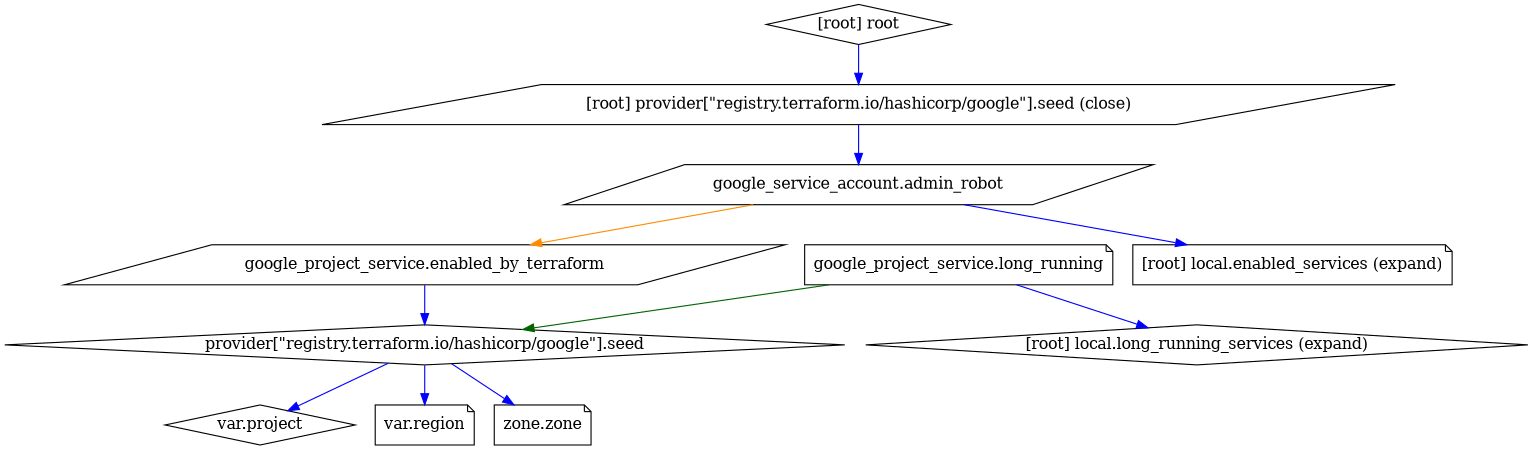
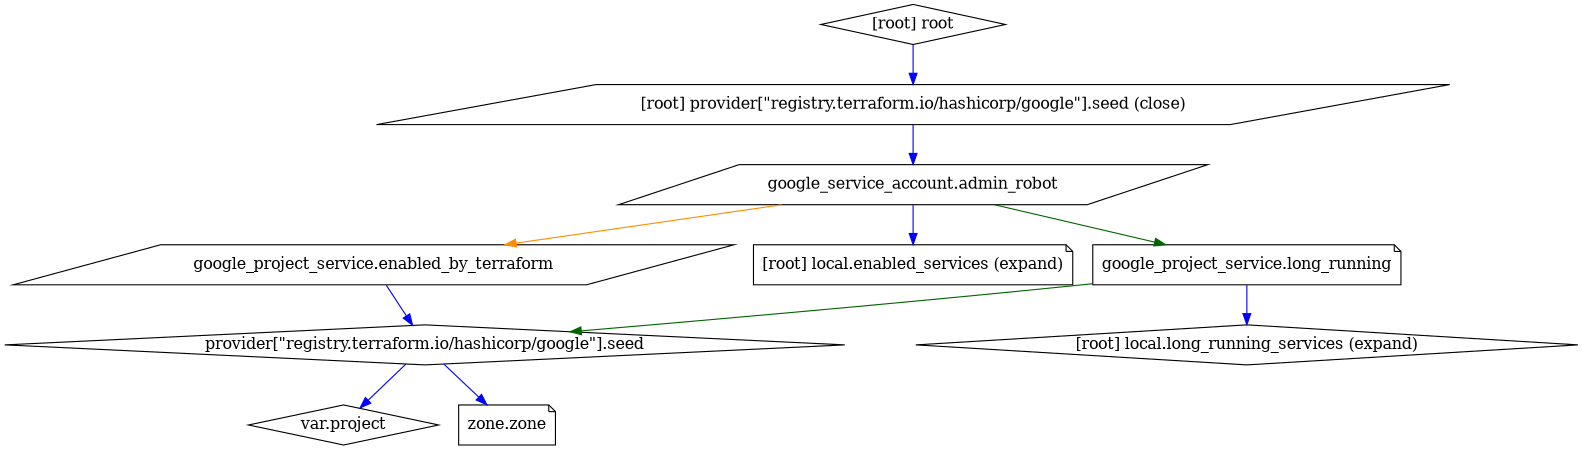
none -> (1074, 223)
(425, 425) -> none
